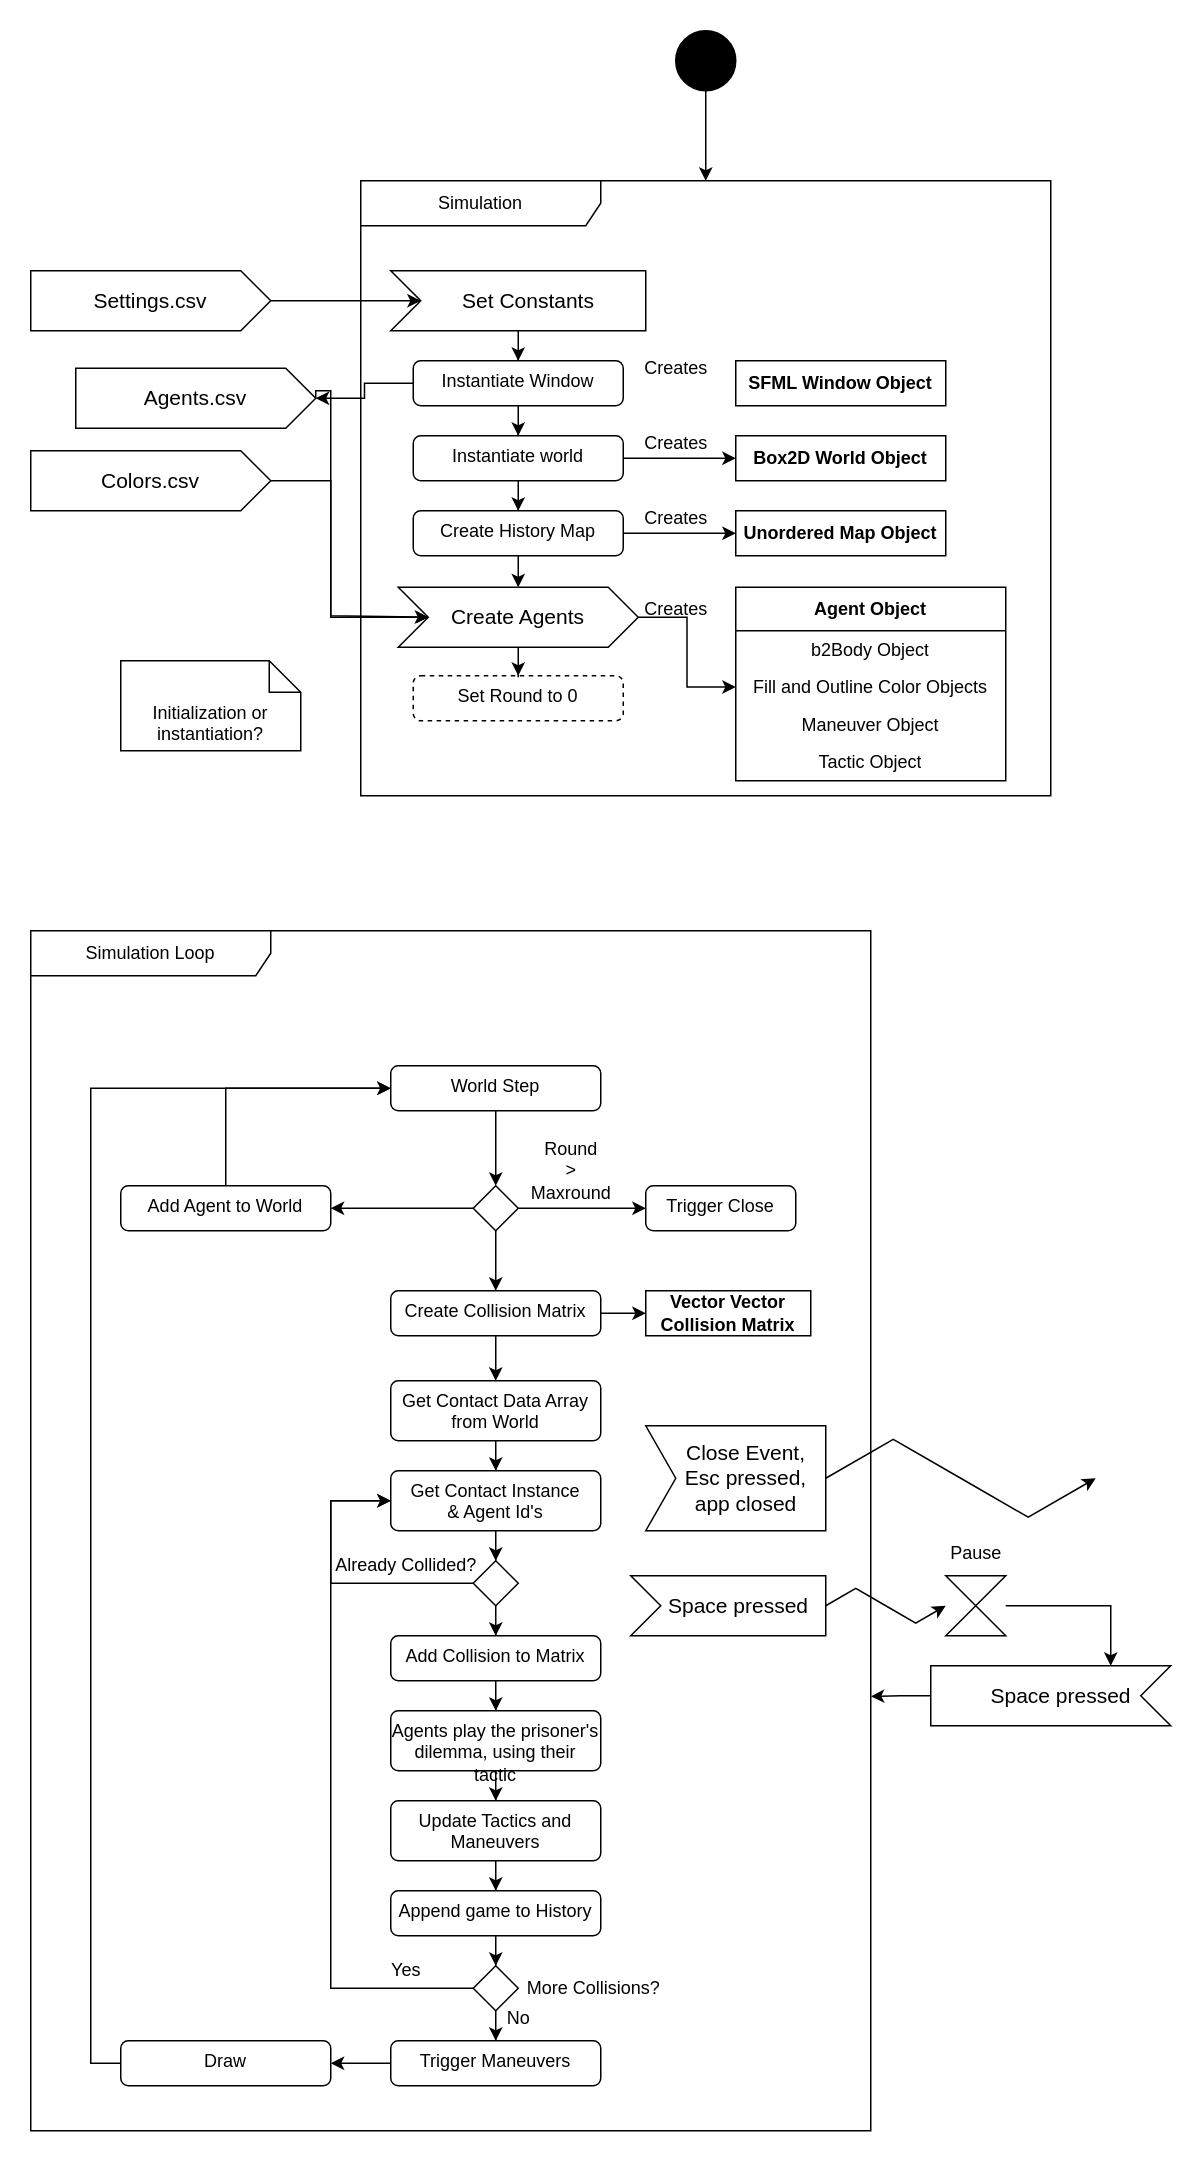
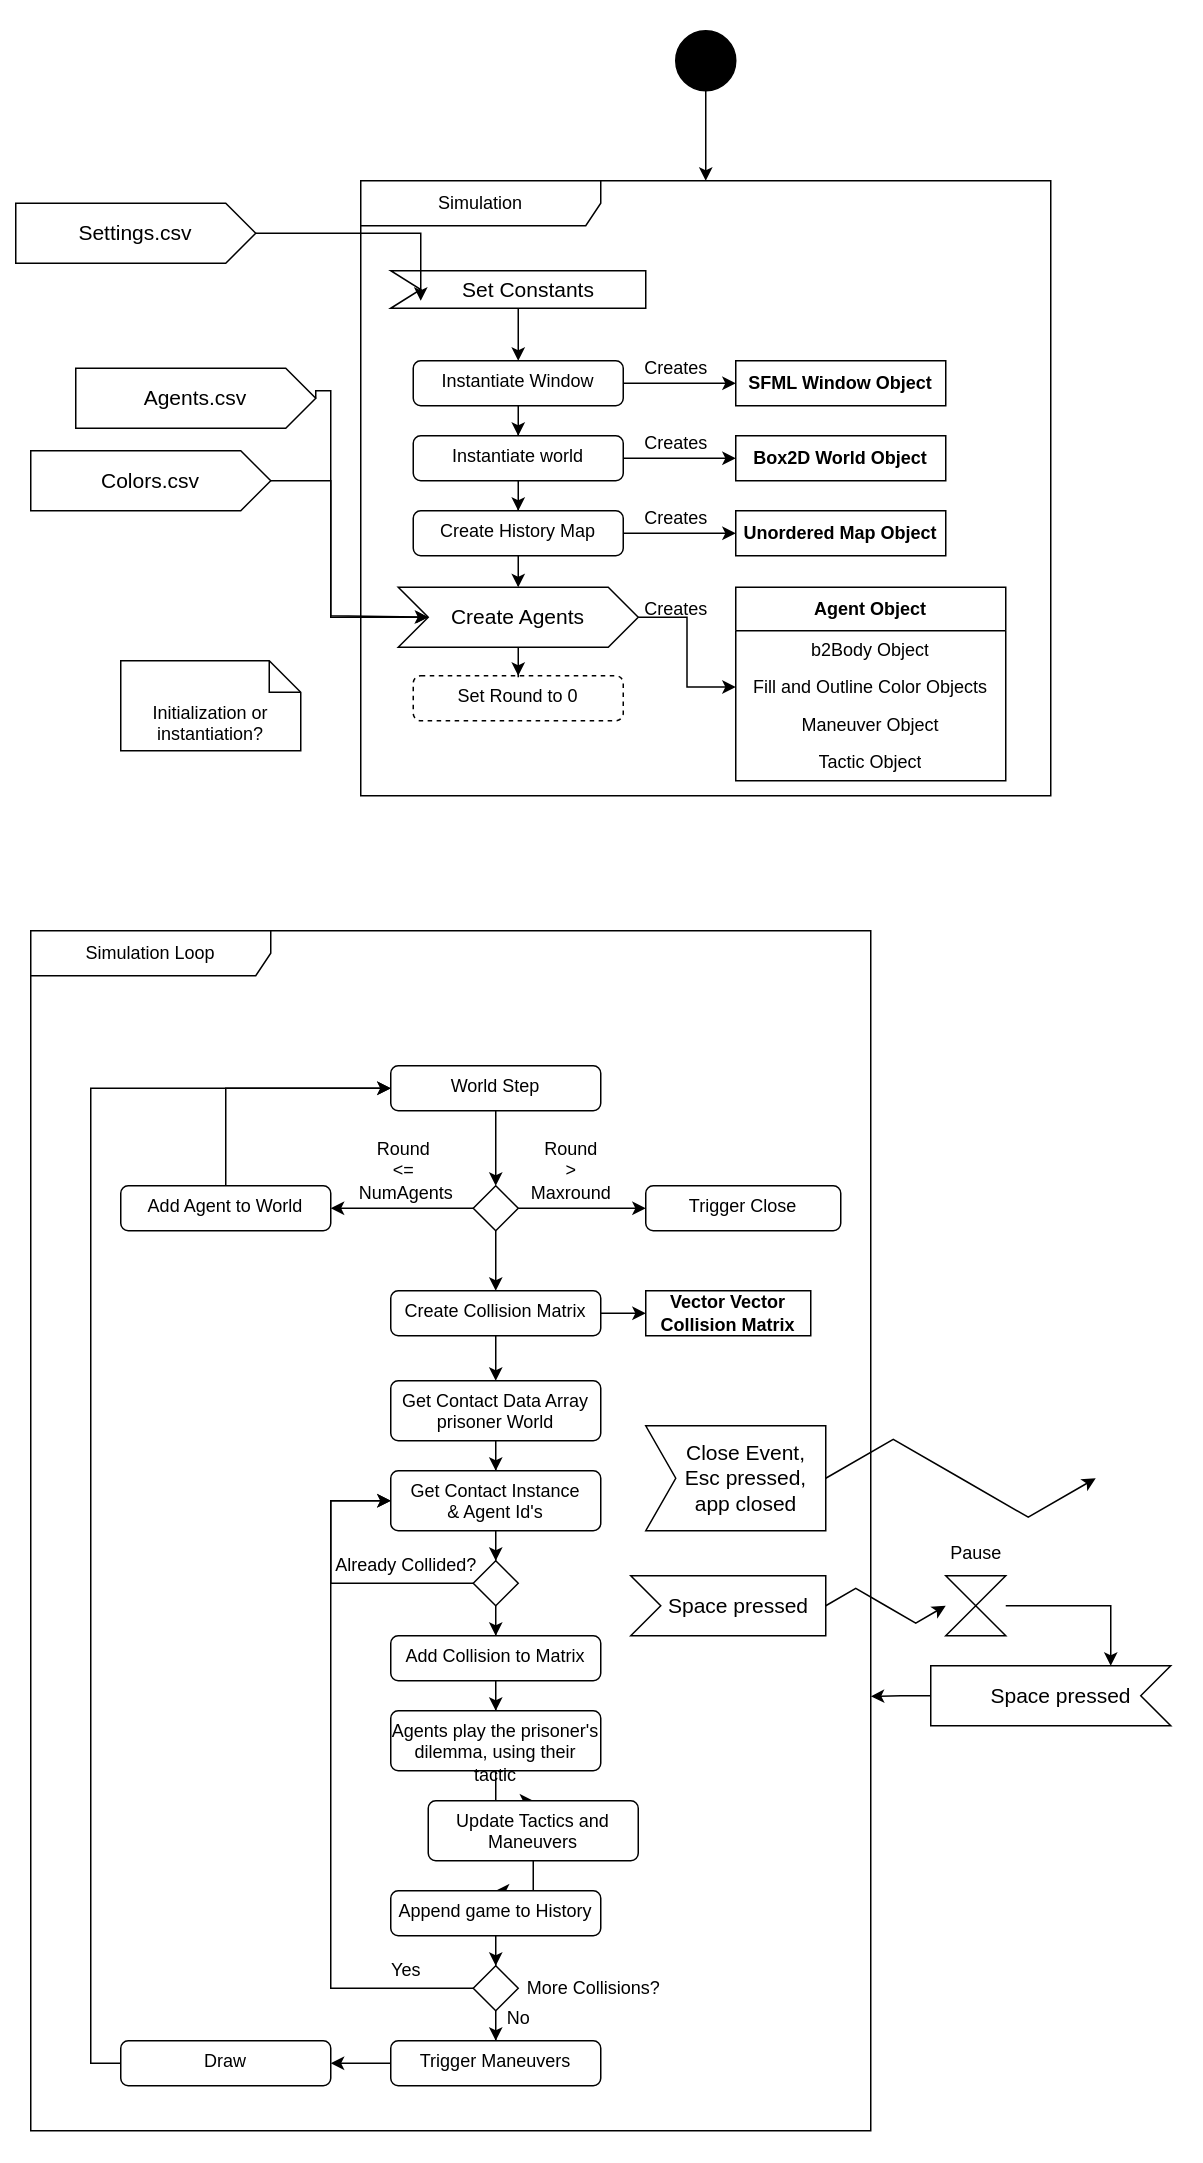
(151, 301) -> (136, 233)
(518, 301) -> (518, 290)
(365, 386) -> (675, 383)
none -> (406, 1171)
(721, 1208) -> (743, 1208)
(496, 1413) -> (496, 1413)
(496, 1831) -> (533, 1831)
